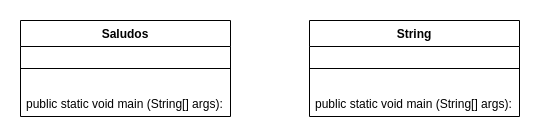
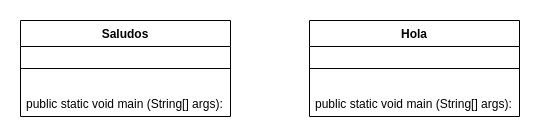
(414, 34) -> (414, 34)
